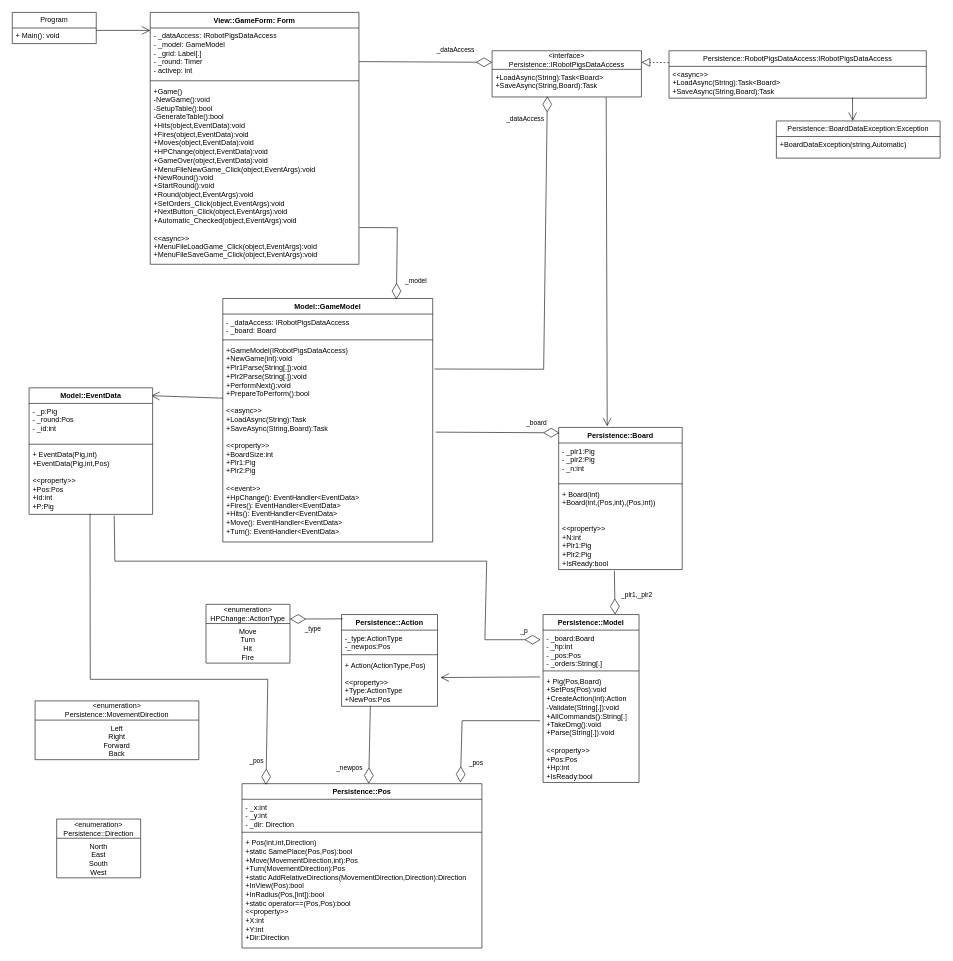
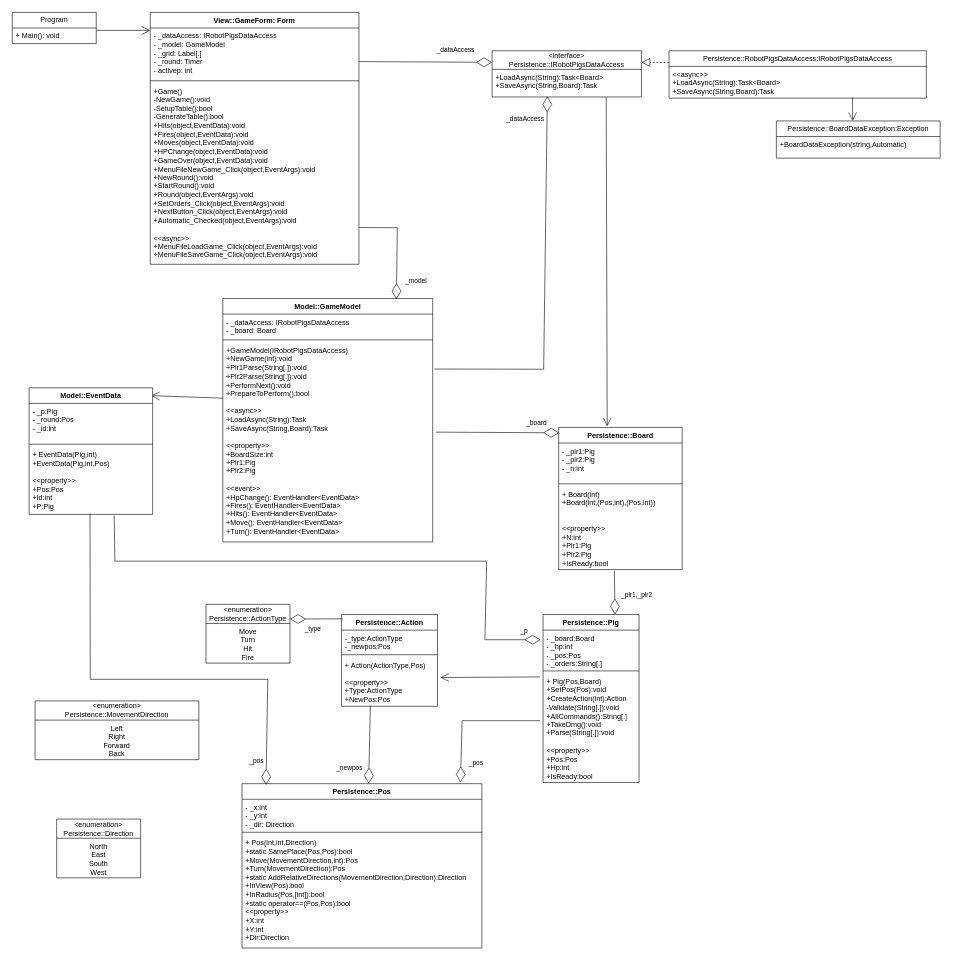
(248, 614) -> (248, 614)
(591, 623) -> (591, 623)
